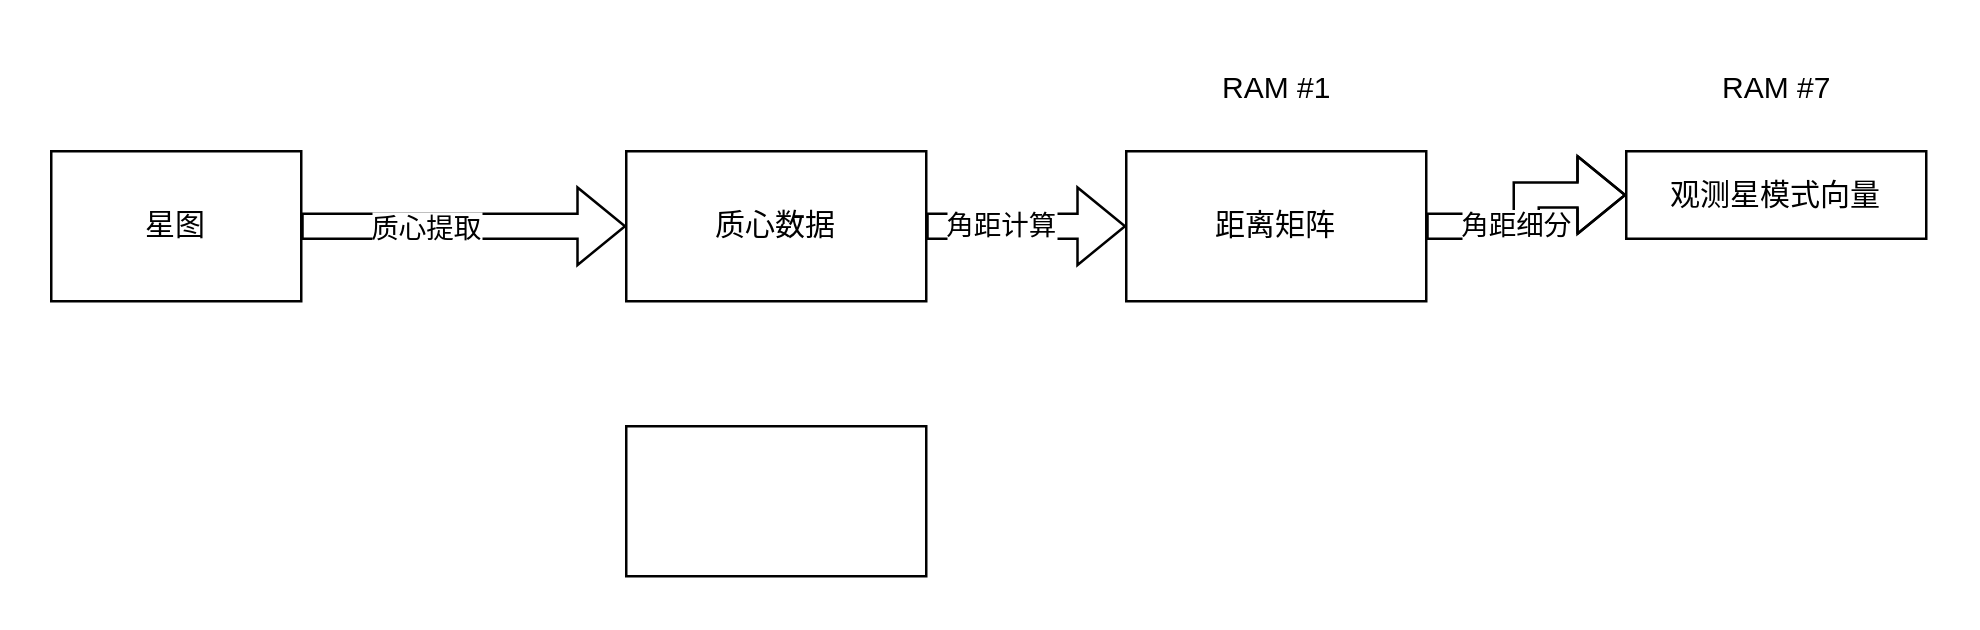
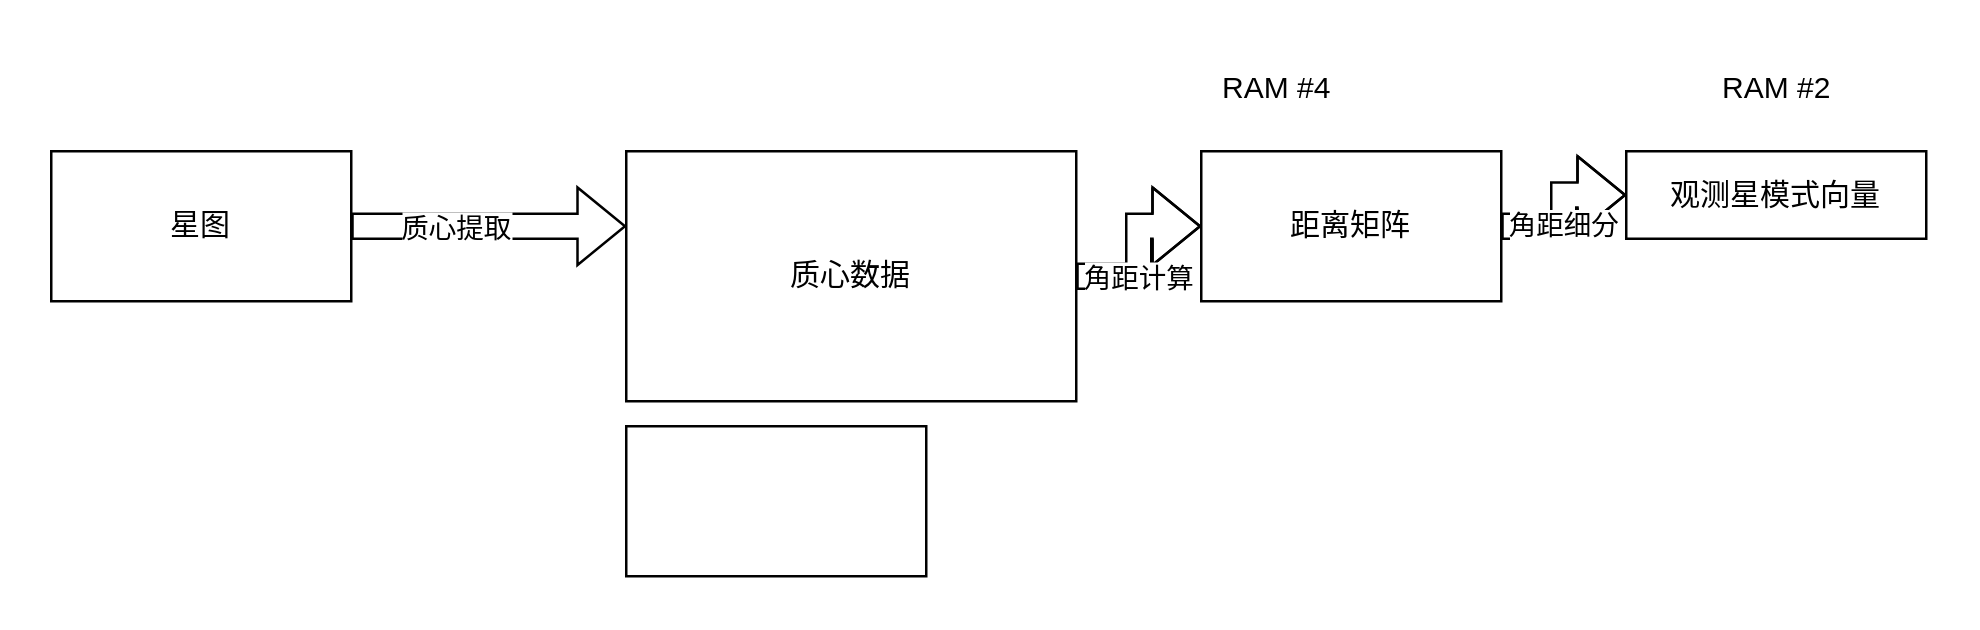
(1278, 89) -> (1278, 89)
(1778, 89) -> (1778, 89)
(176, 226) -> (201, 226)
(776, 226) -> (851, 276)
(1276, 226) -> (1351, 226)
